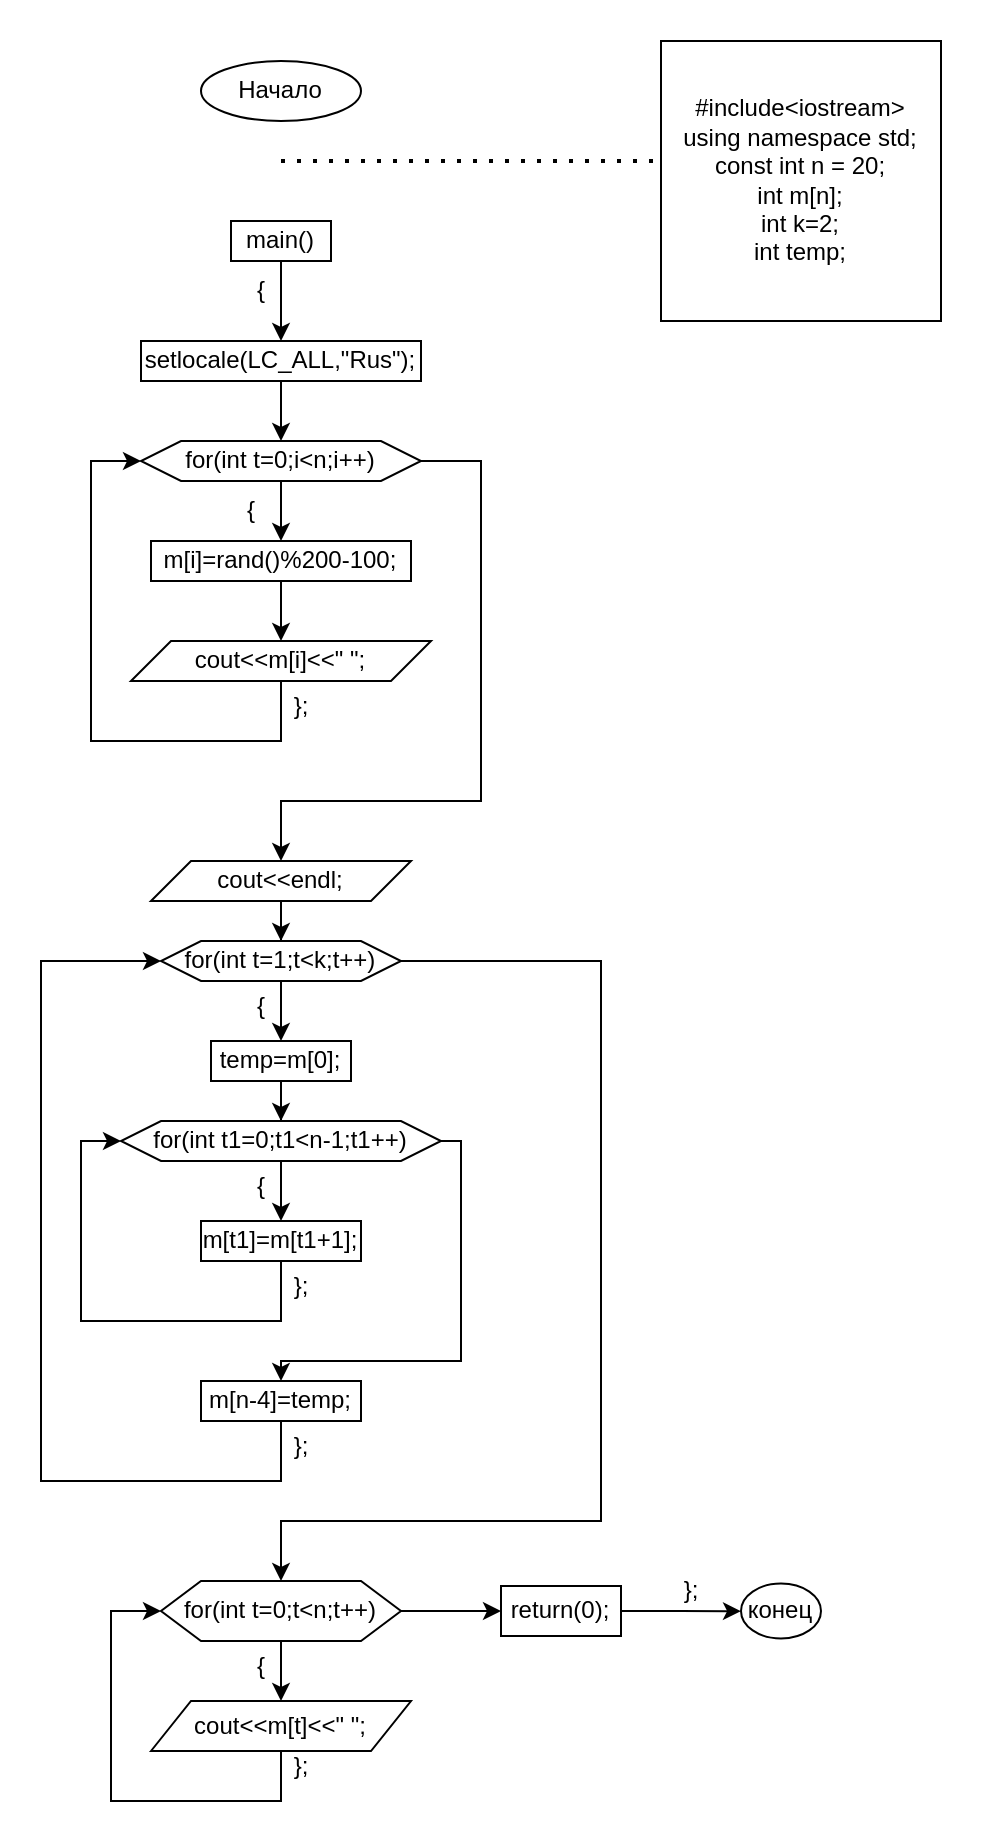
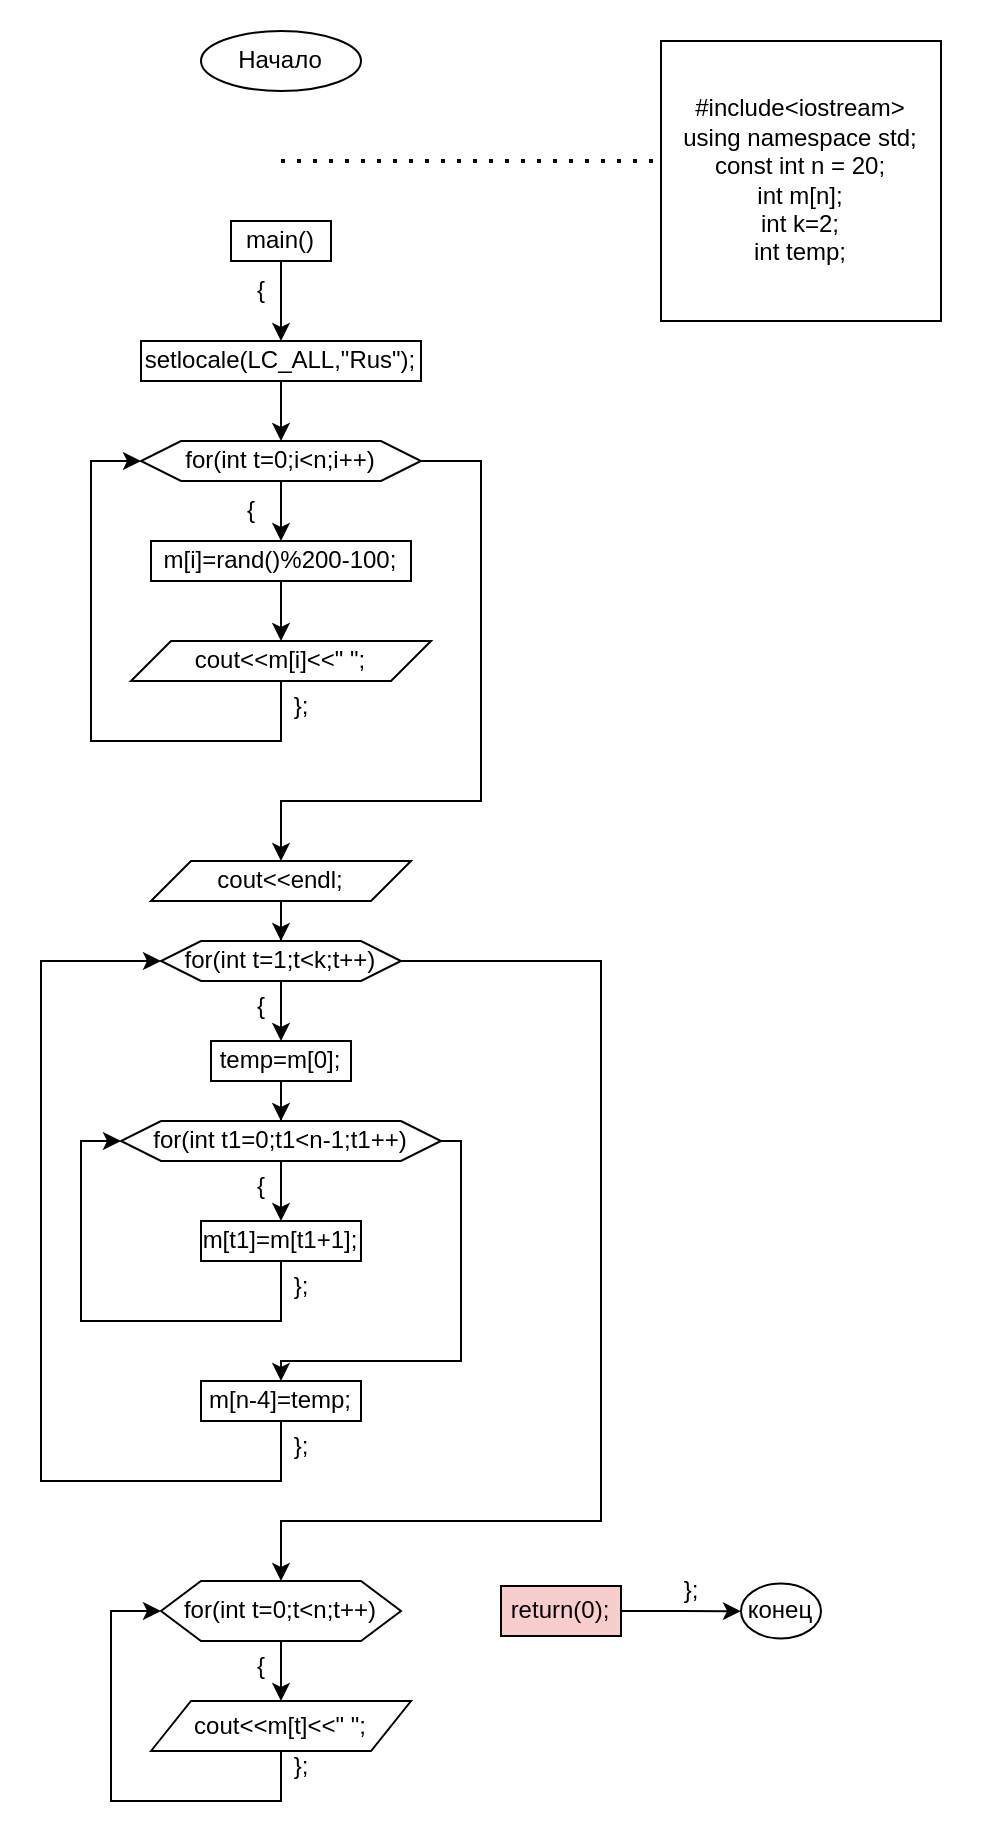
(281, 91) -> (281, 61)
(444, 1611) -> none
(561, 1611) -> (561, 1611)
